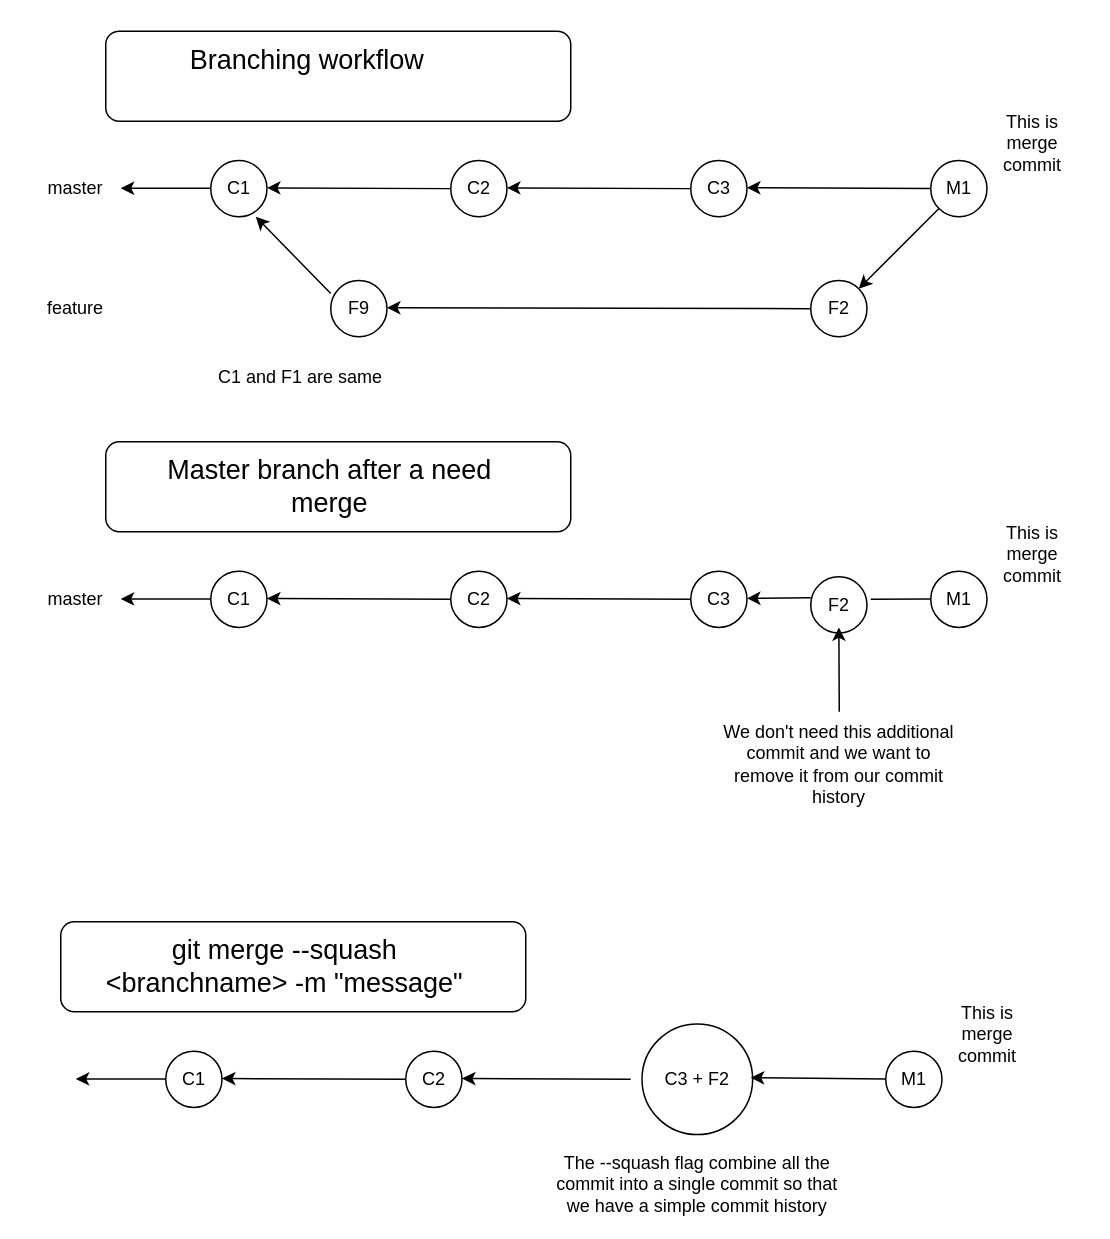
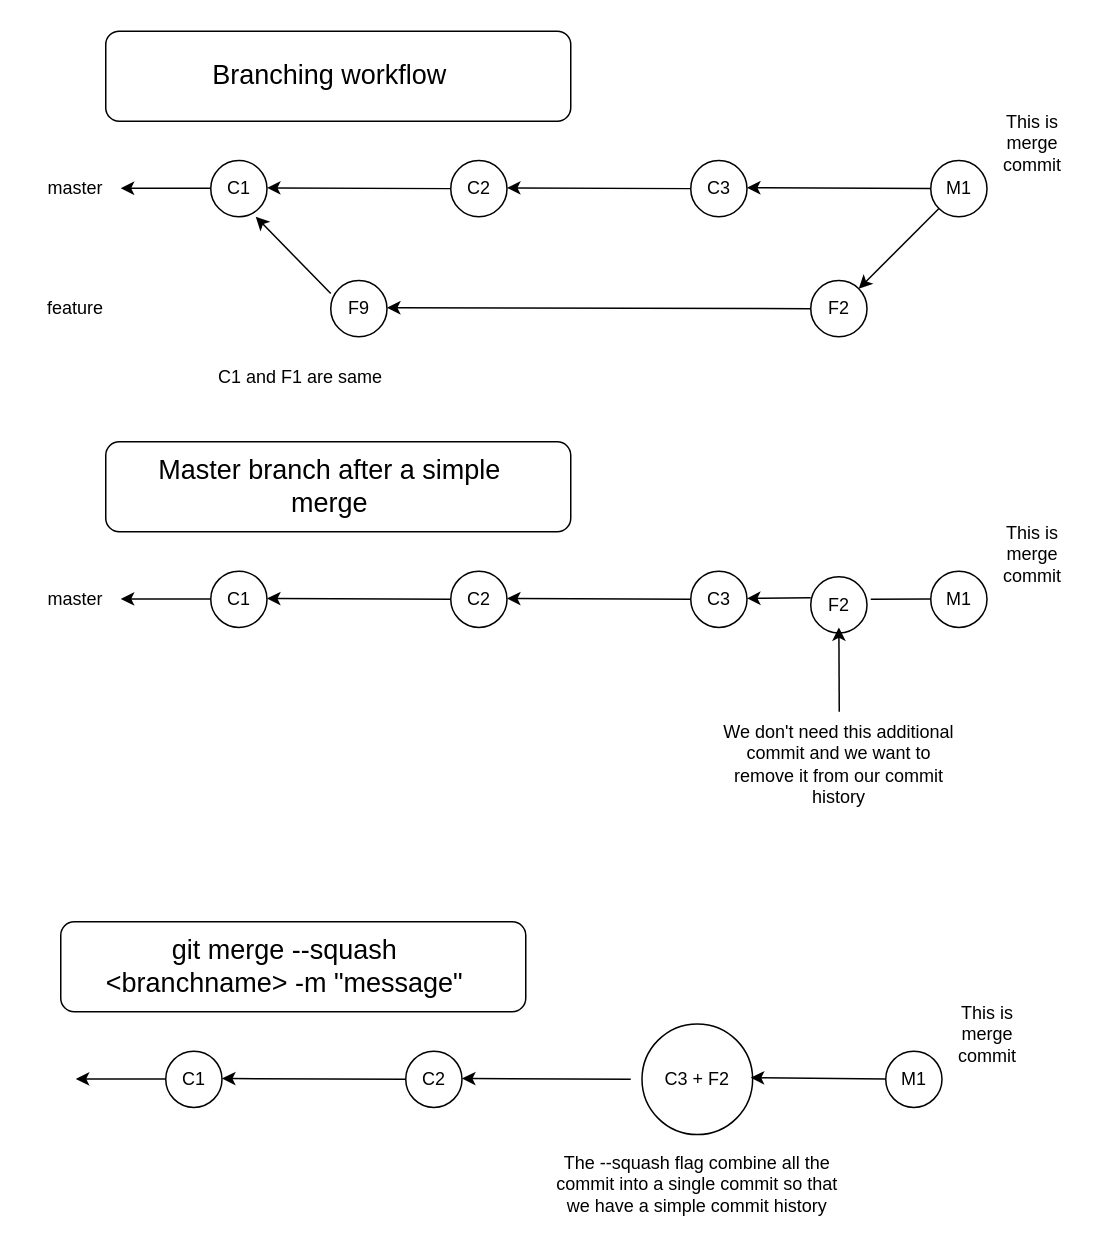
(307, 61) -> (330, 76)
(330, 487) -> (330, 487)
